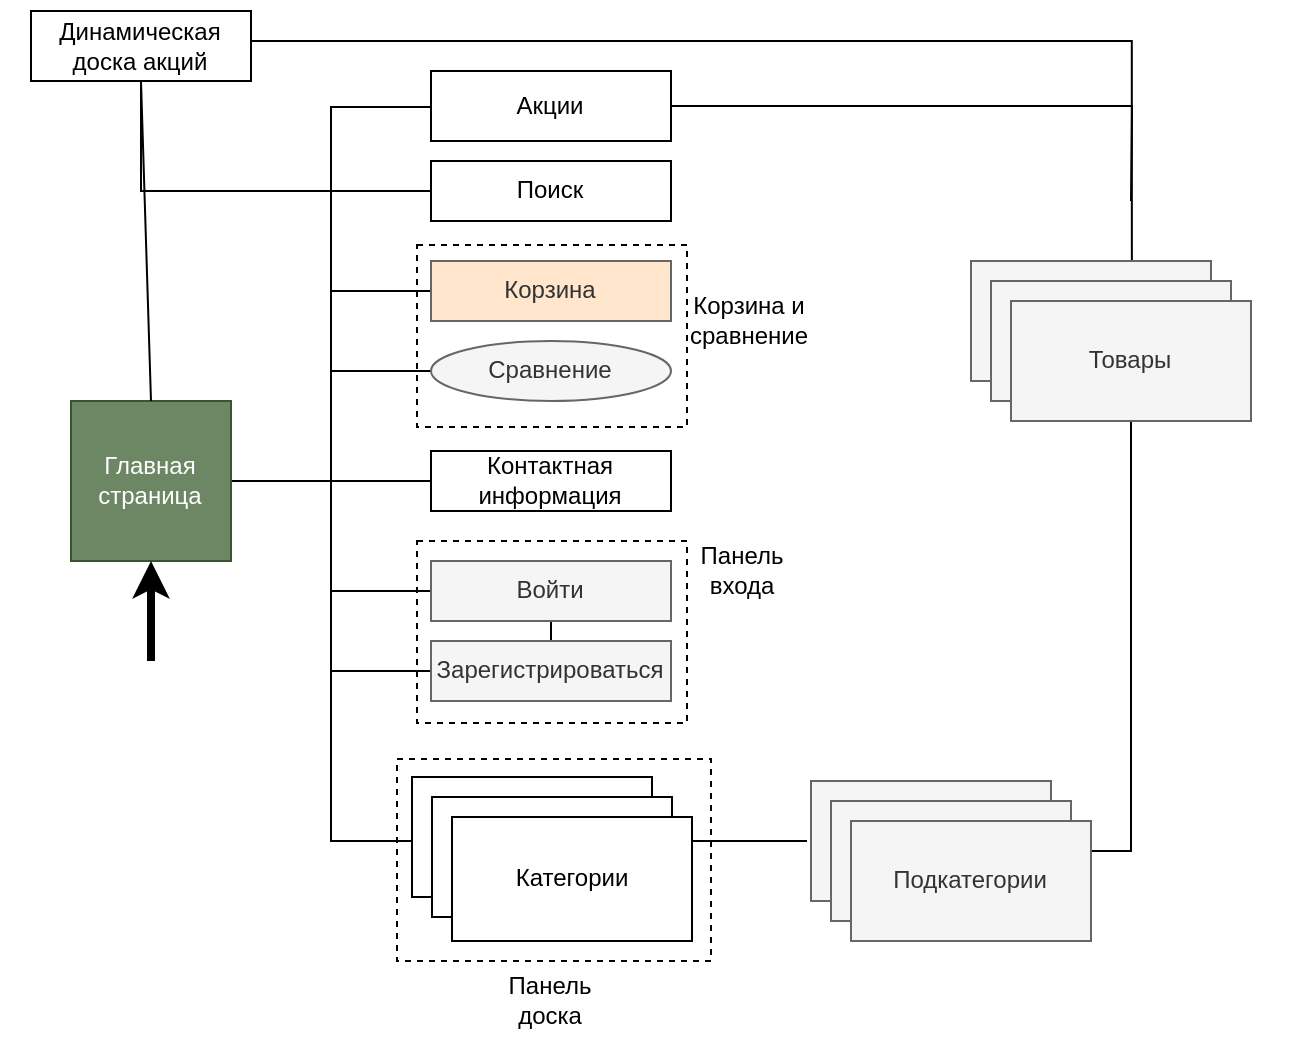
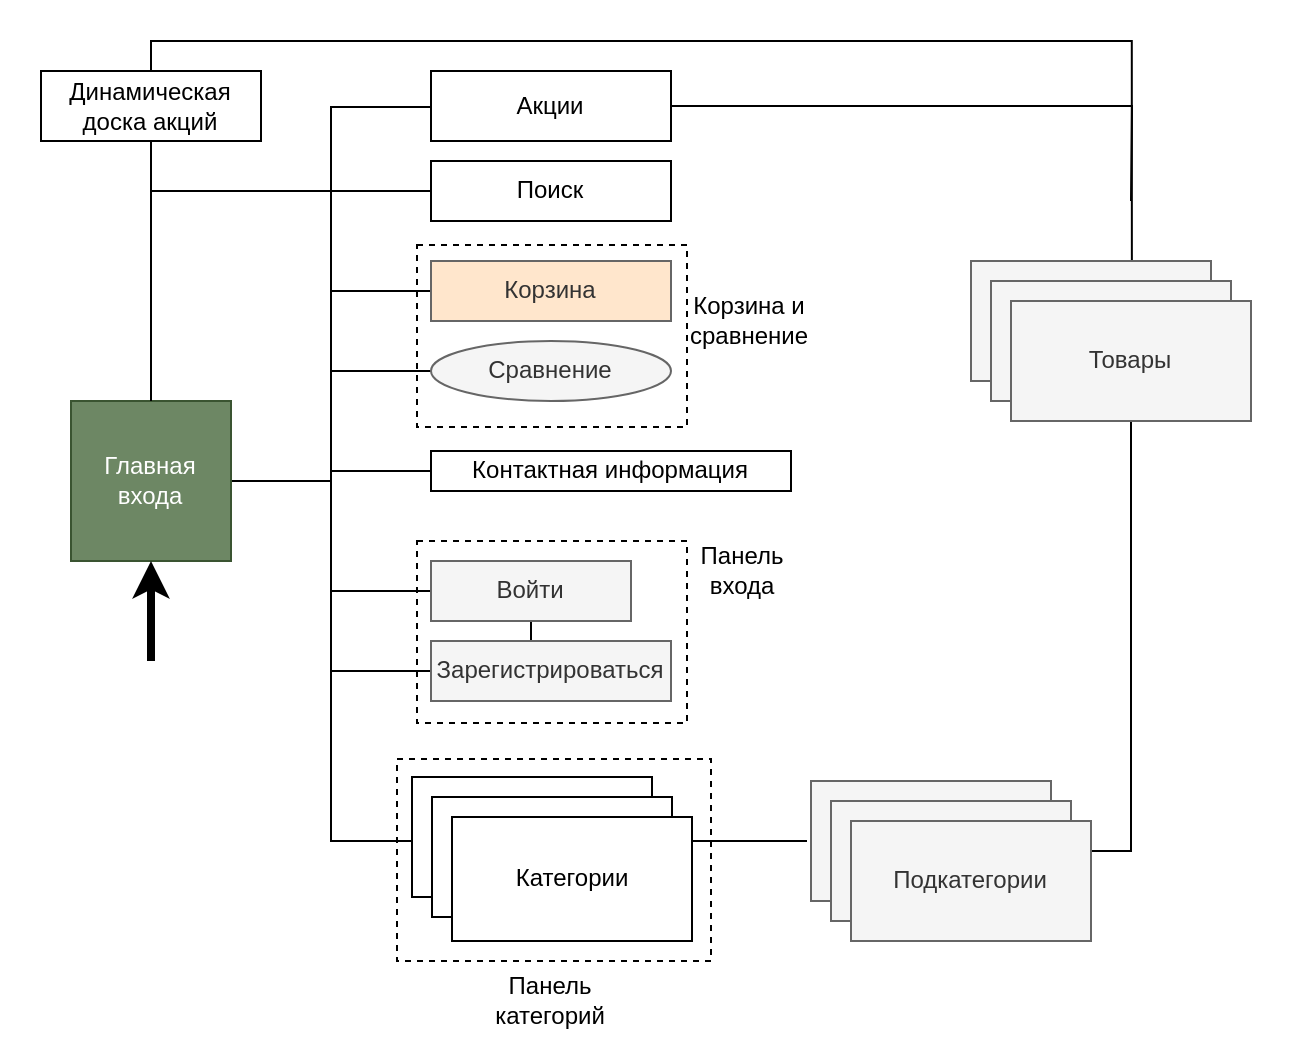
(141, 46) -> (151, 106)
(151, 481) -> (151, 481)
(551, 481) -> (611, 471)
(551, 591) -> (531, 591)
(551, 1001) -> (551, 1001)
